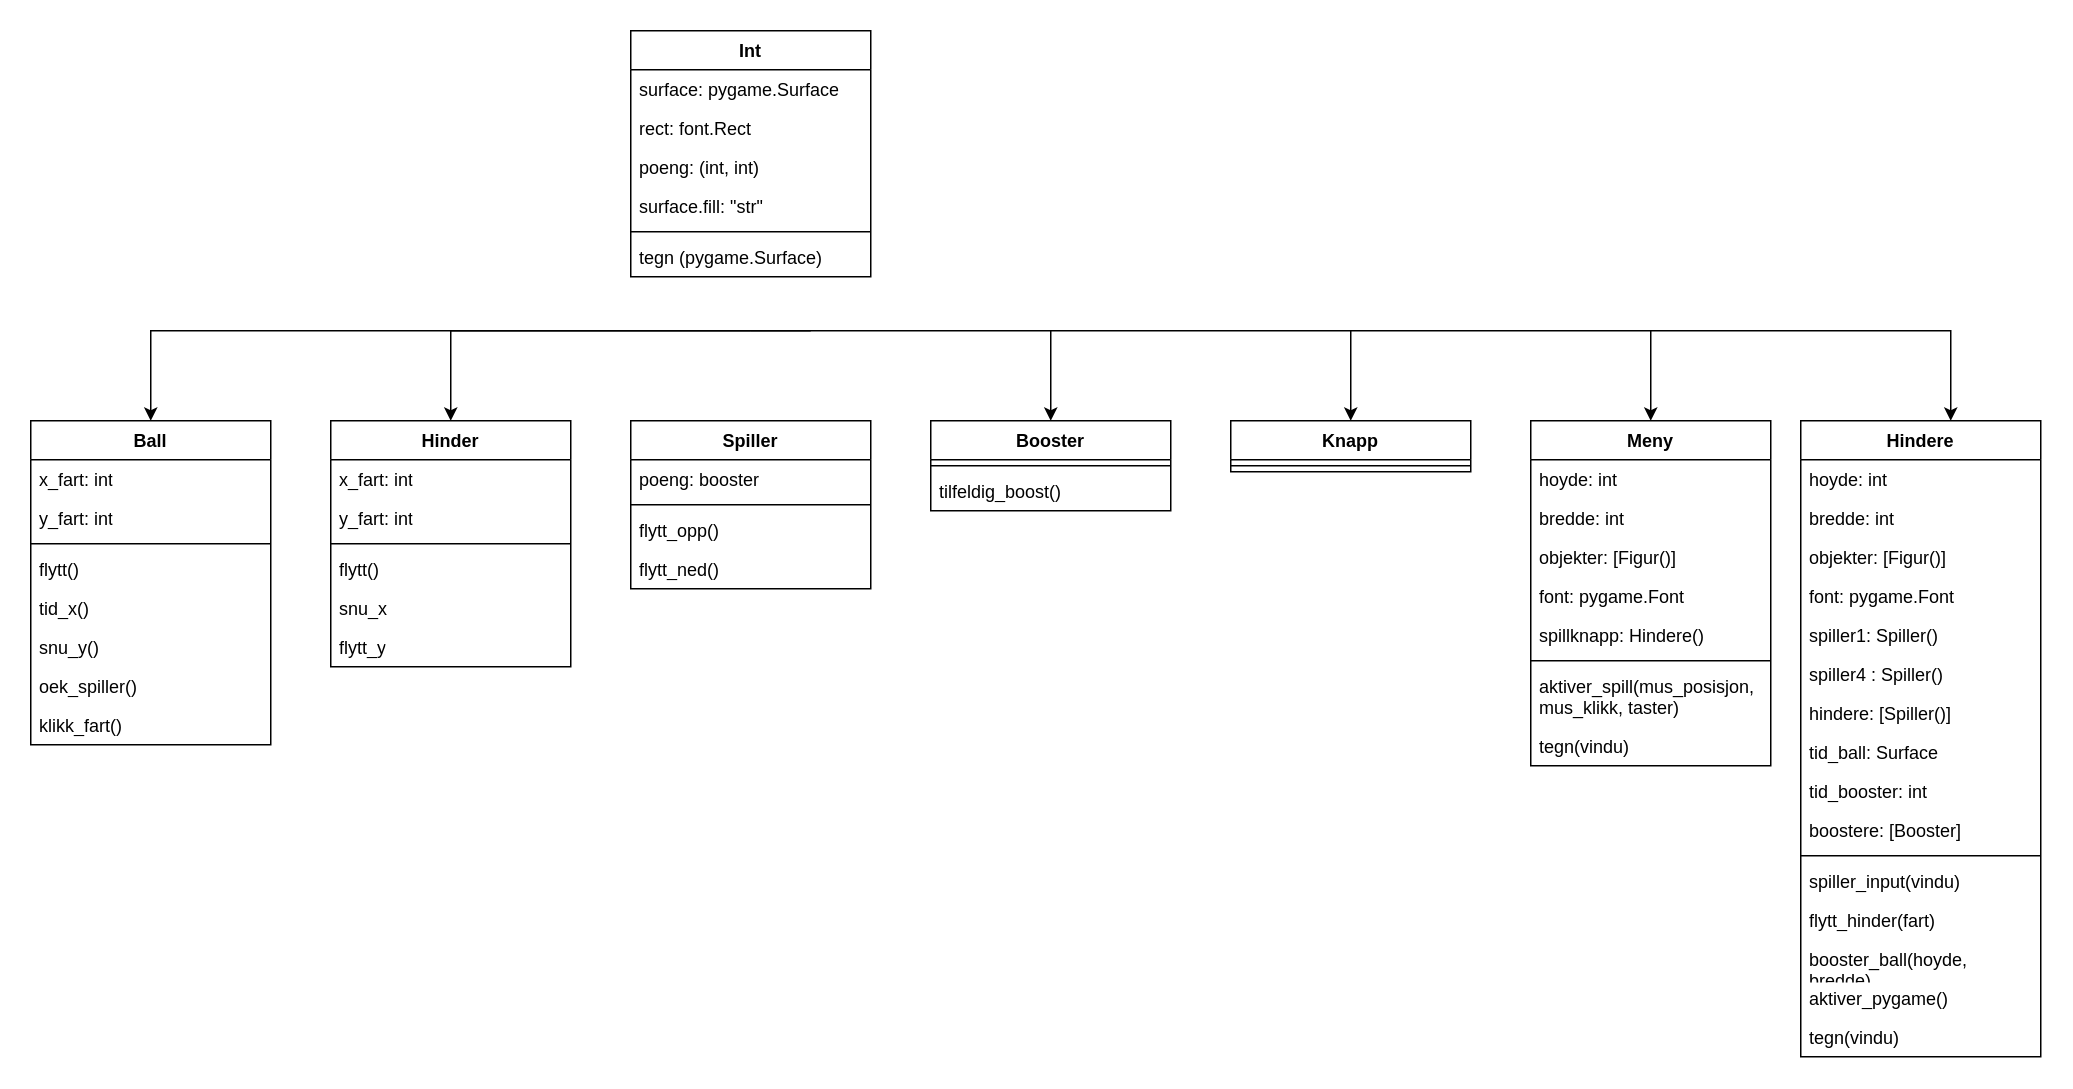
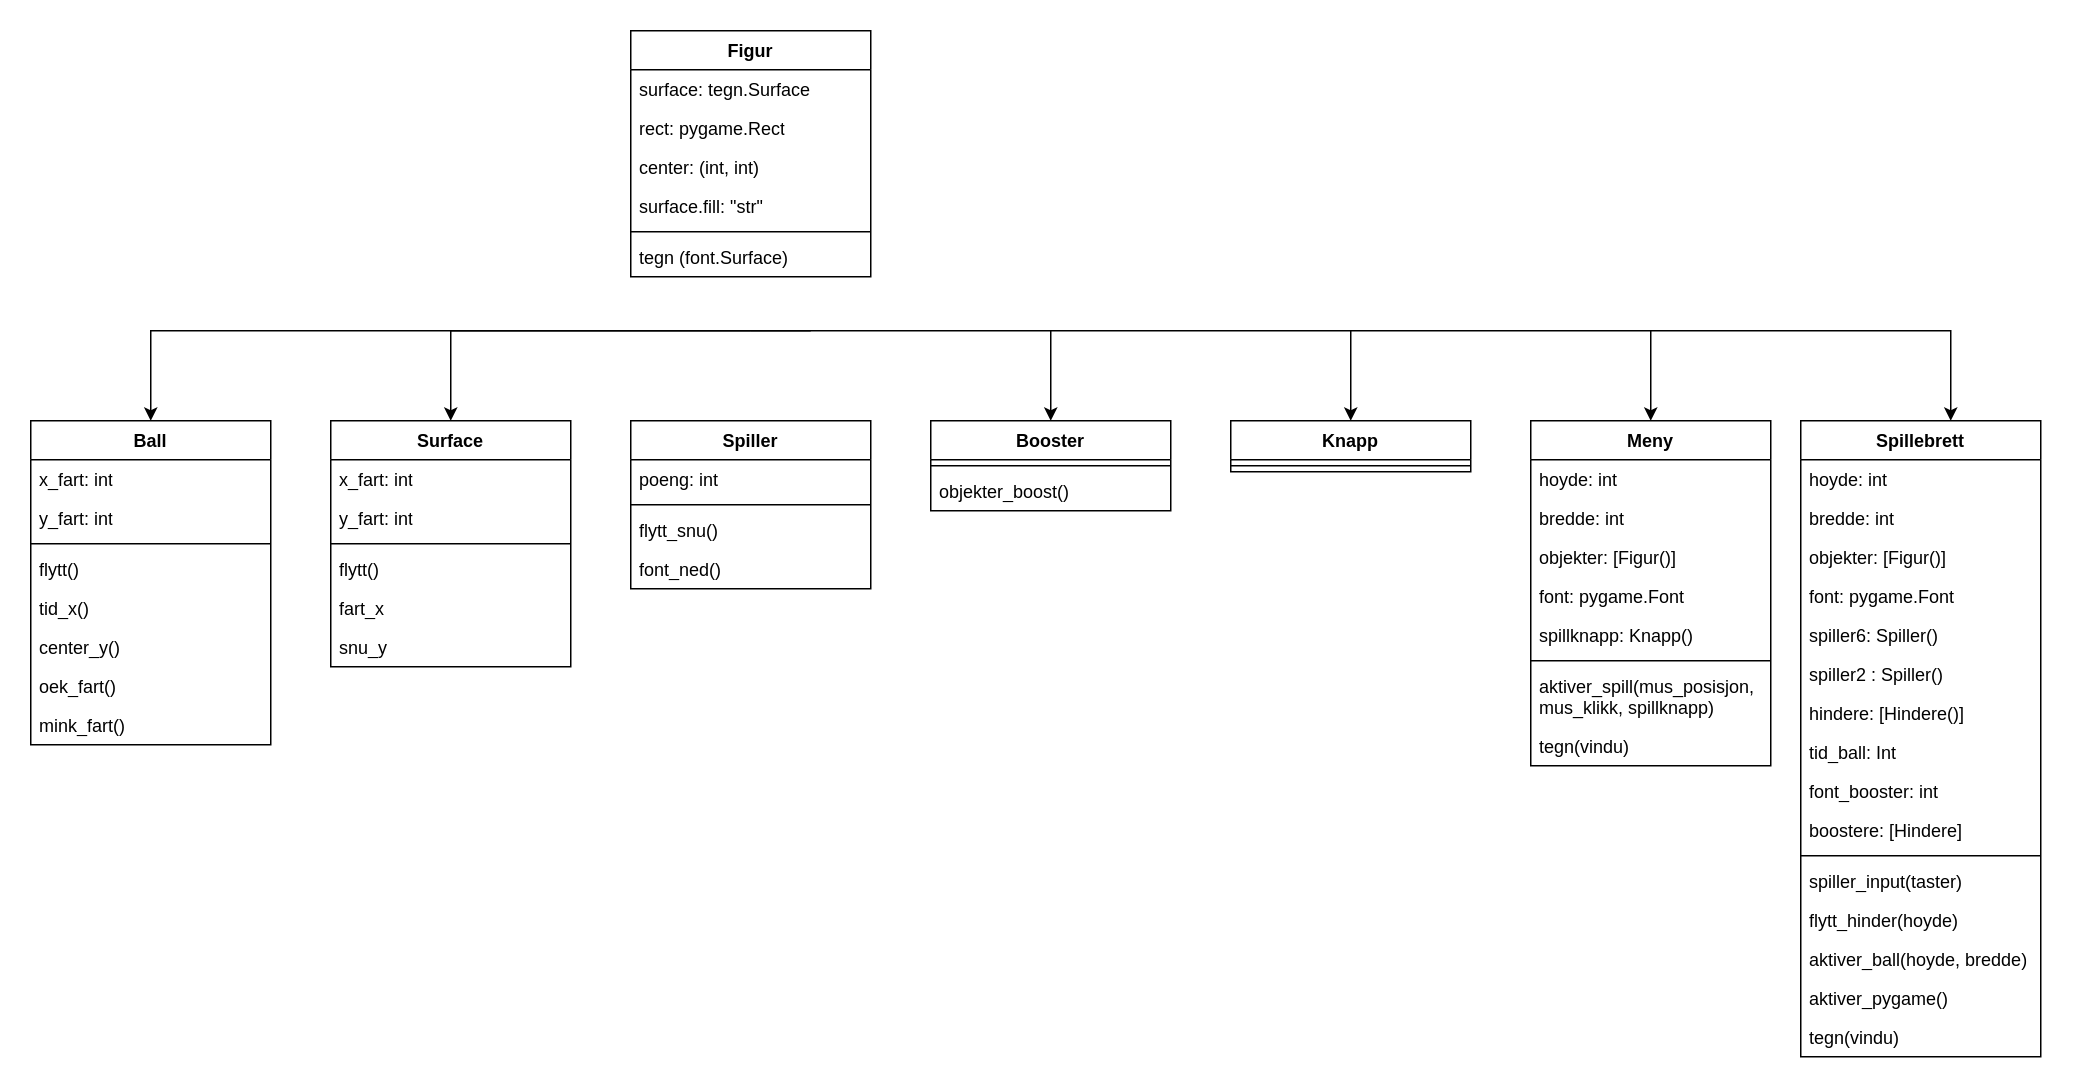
(751, 52) -> (751, 52)
(749, 91) -> (739, 91)
(708, 130) -> (718, 130)
(711, 169) -> (716, 169)
(741, 259) -> (731, 259)
(451, 442) -> (451, 442)
(1921, 442) -> (1921, 442)
(706, 481) -> (683, 481)
(1016, 493) -> (1020, 493)
(693, 532) -> (693, 532)
(693, 571) -> (690, 571)
(365, 610) -> (370, 610)
(1632, 637) -> (1624, 637)
(1887, 637) -> (1887, 637)
(75, 649) -> (90, 649)
(373, 649) -> (365, 649)
(1889, 676) -> (1889, 676)
(98, 688) -> (90, 688)
(1652, 699) -> (1652, 699)
(1897, 715) -> (1901, 715)
(96, 727) -> (93, 727)
(1884, 754) -> (1864, 754)
(1881, 793) -> (1888, 793)
(1901, 832) -> (1898, 832)
(1899, 883) -> (1906, 883)
(1896, 922) -> (1901, 922)
(1922, 972) -> (1922, 972)
